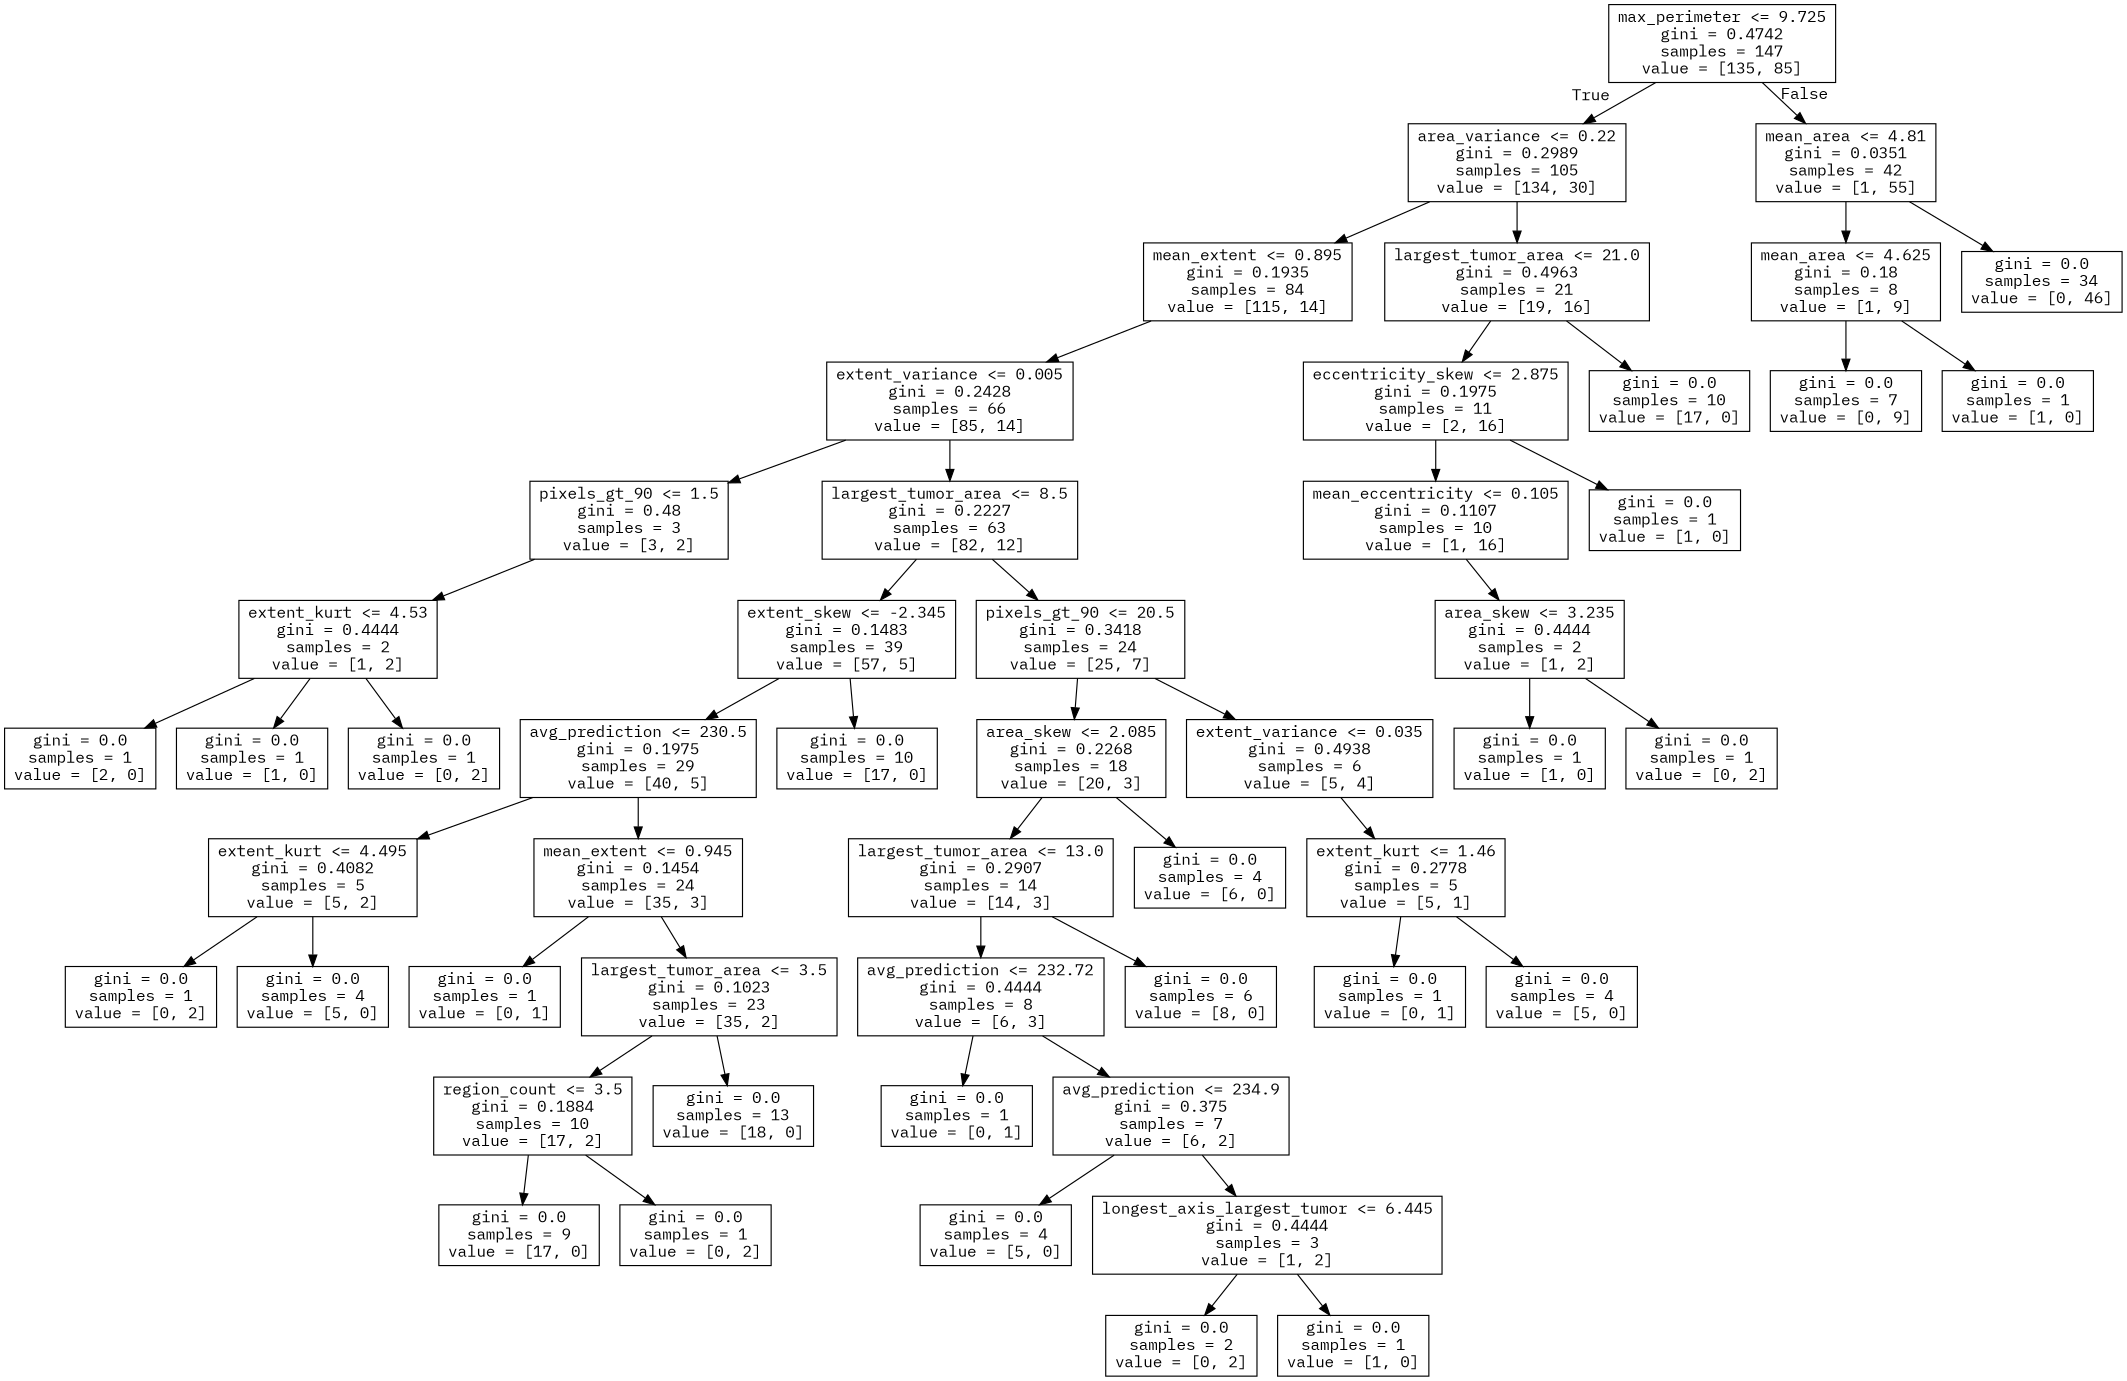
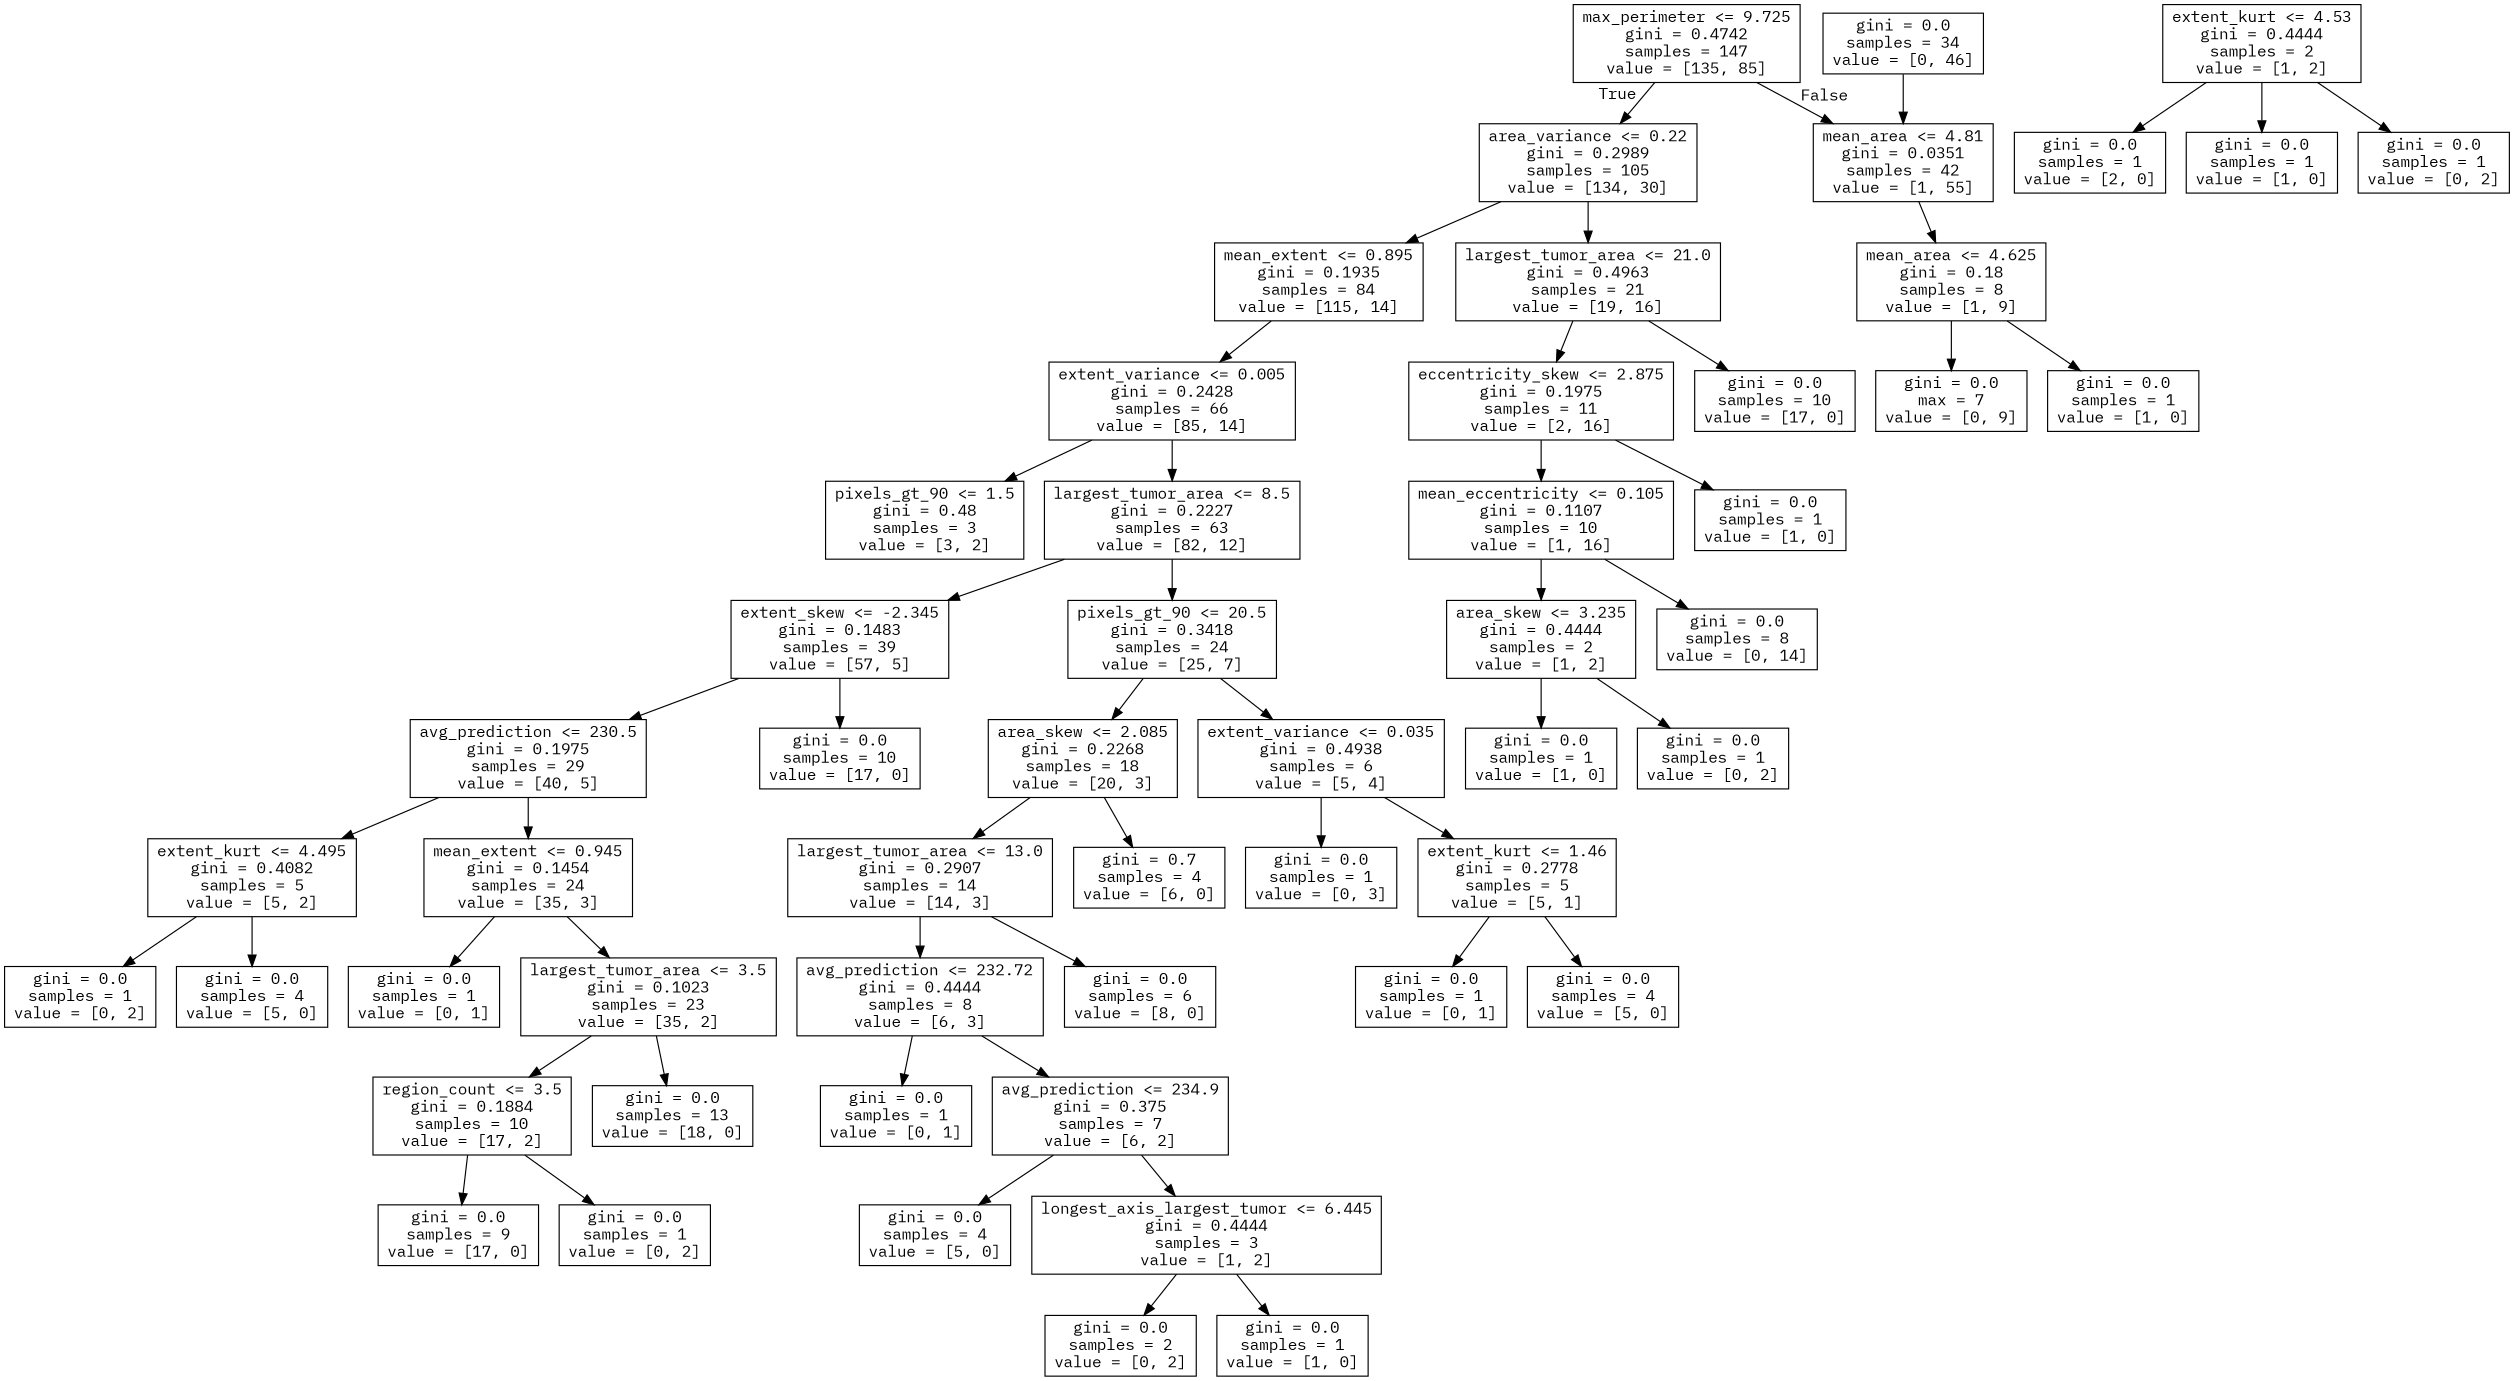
(1946, 224) -> (1903, 93)
(1846, 401) -> (1951, 401)
(489, 578) -> none
none -> (1737, 639)
(1210, 878) -> (1149, 878)
none -> (1321, 878)
